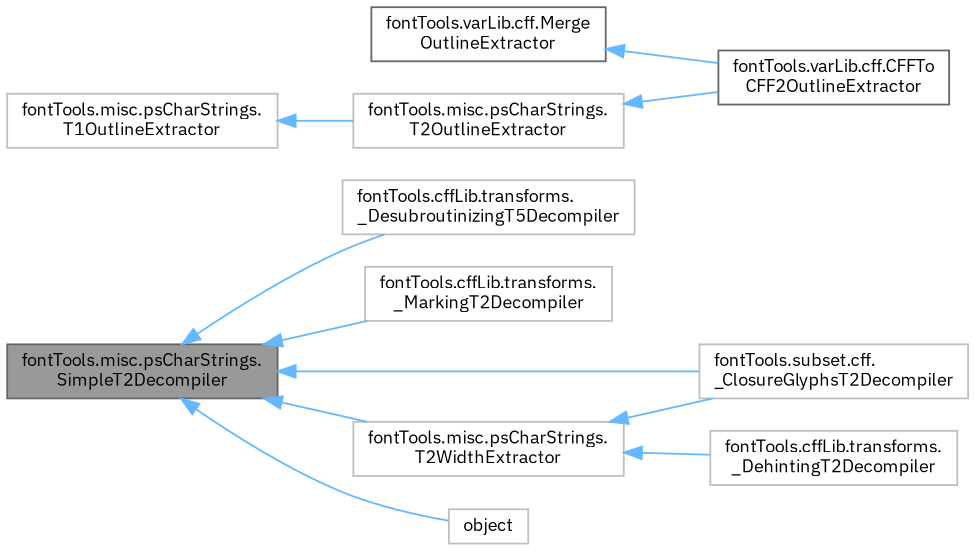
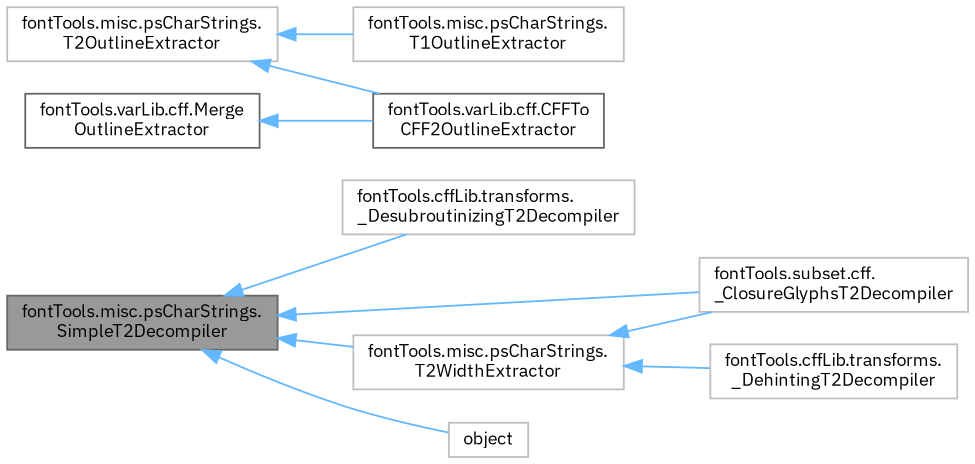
(324, 121) -> (324, 34)
(489, 207) -> (489, 207)
(489, 294) -> none
